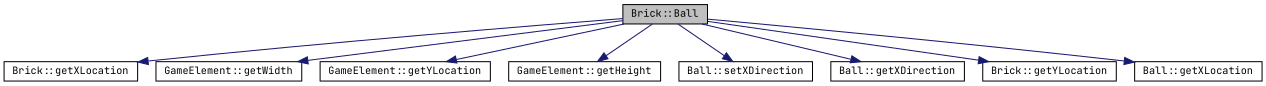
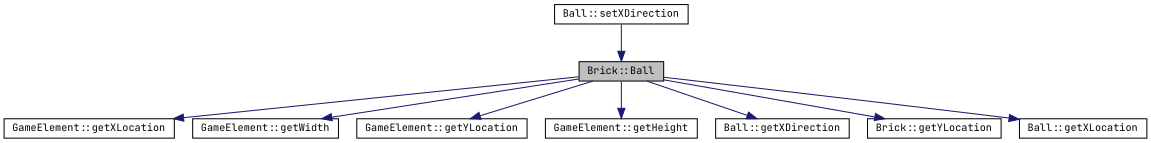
(701, 40) -> (621, 38)
(71, 71) -> (89, 128)
